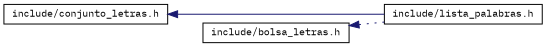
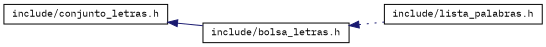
(281, 14) -> (190, 24)
